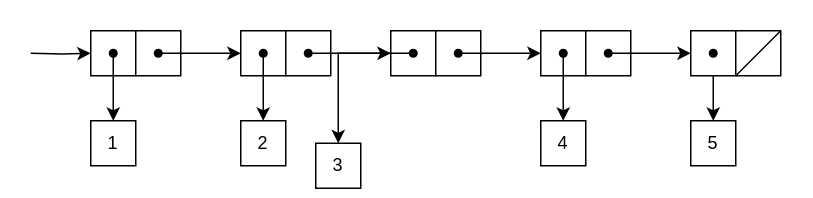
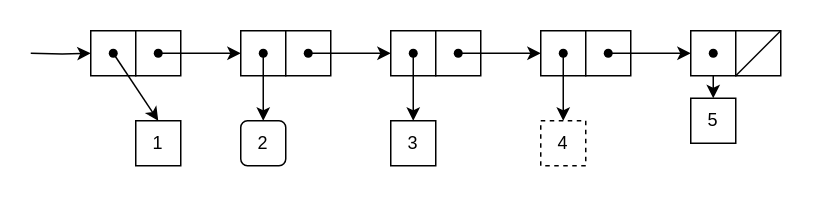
(113, 143) -> (158, 143)
(263, 143) -> (263, 143)
(563, 143) -> (563, 143)
(713, 143) -> (713, 121)
(338, 166) -> (413, 143)
